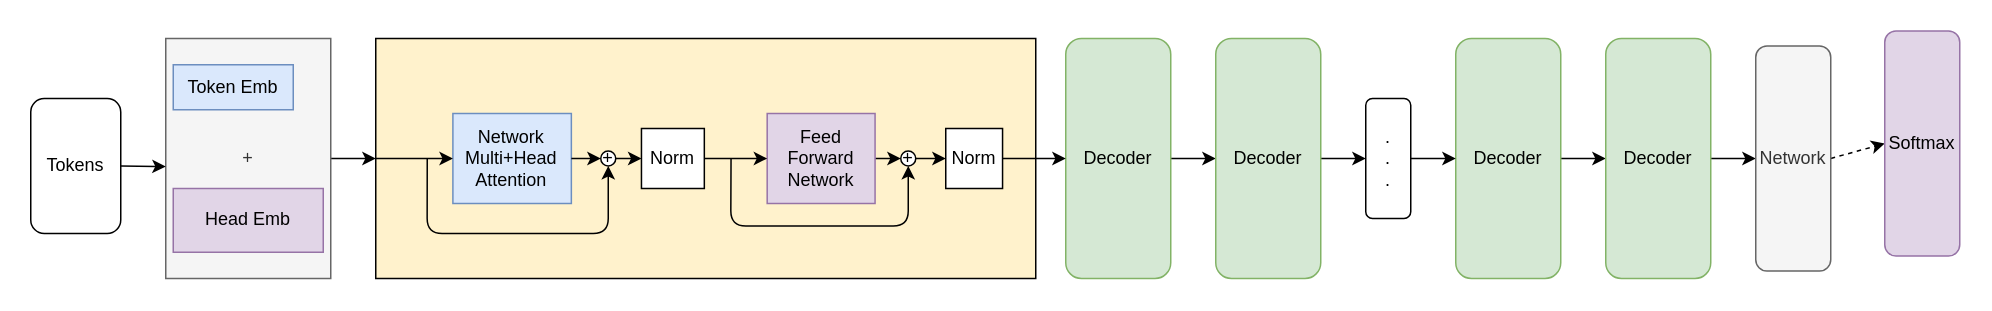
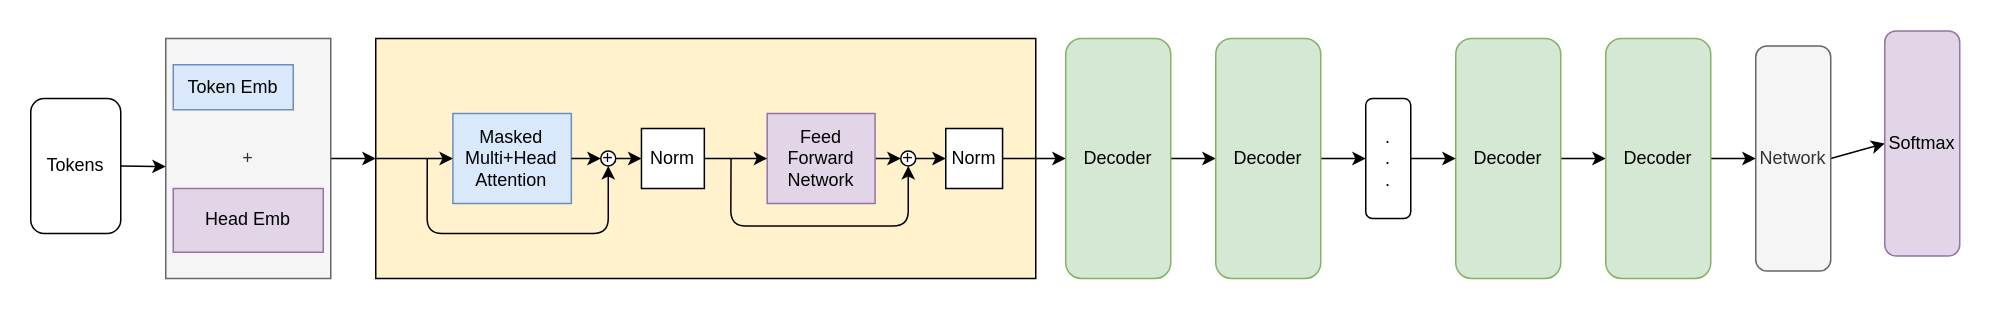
(1853, 152) -> (1853, 152)
(512, 158) -> (512, 158)
